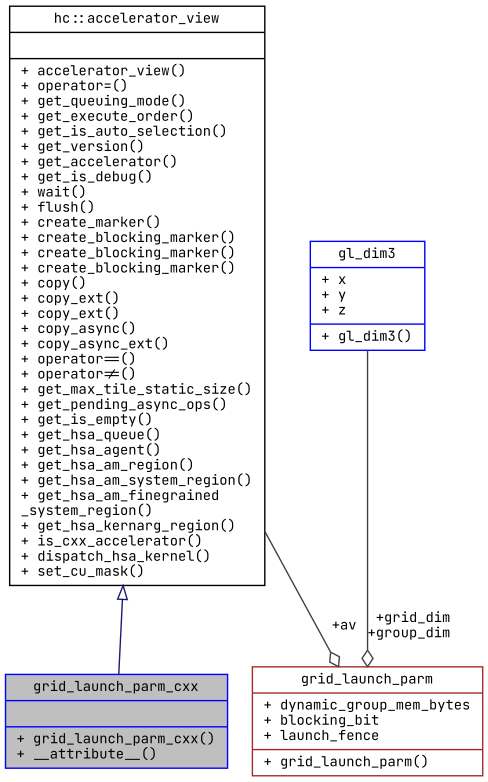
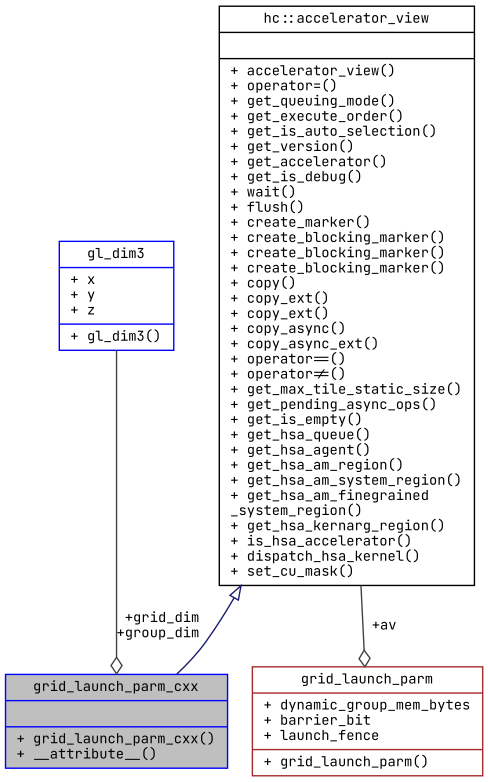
(368, 500) -> (117, 504)
(112, 541) -> (322, 541)
(322, 721) -> (318, 721)
